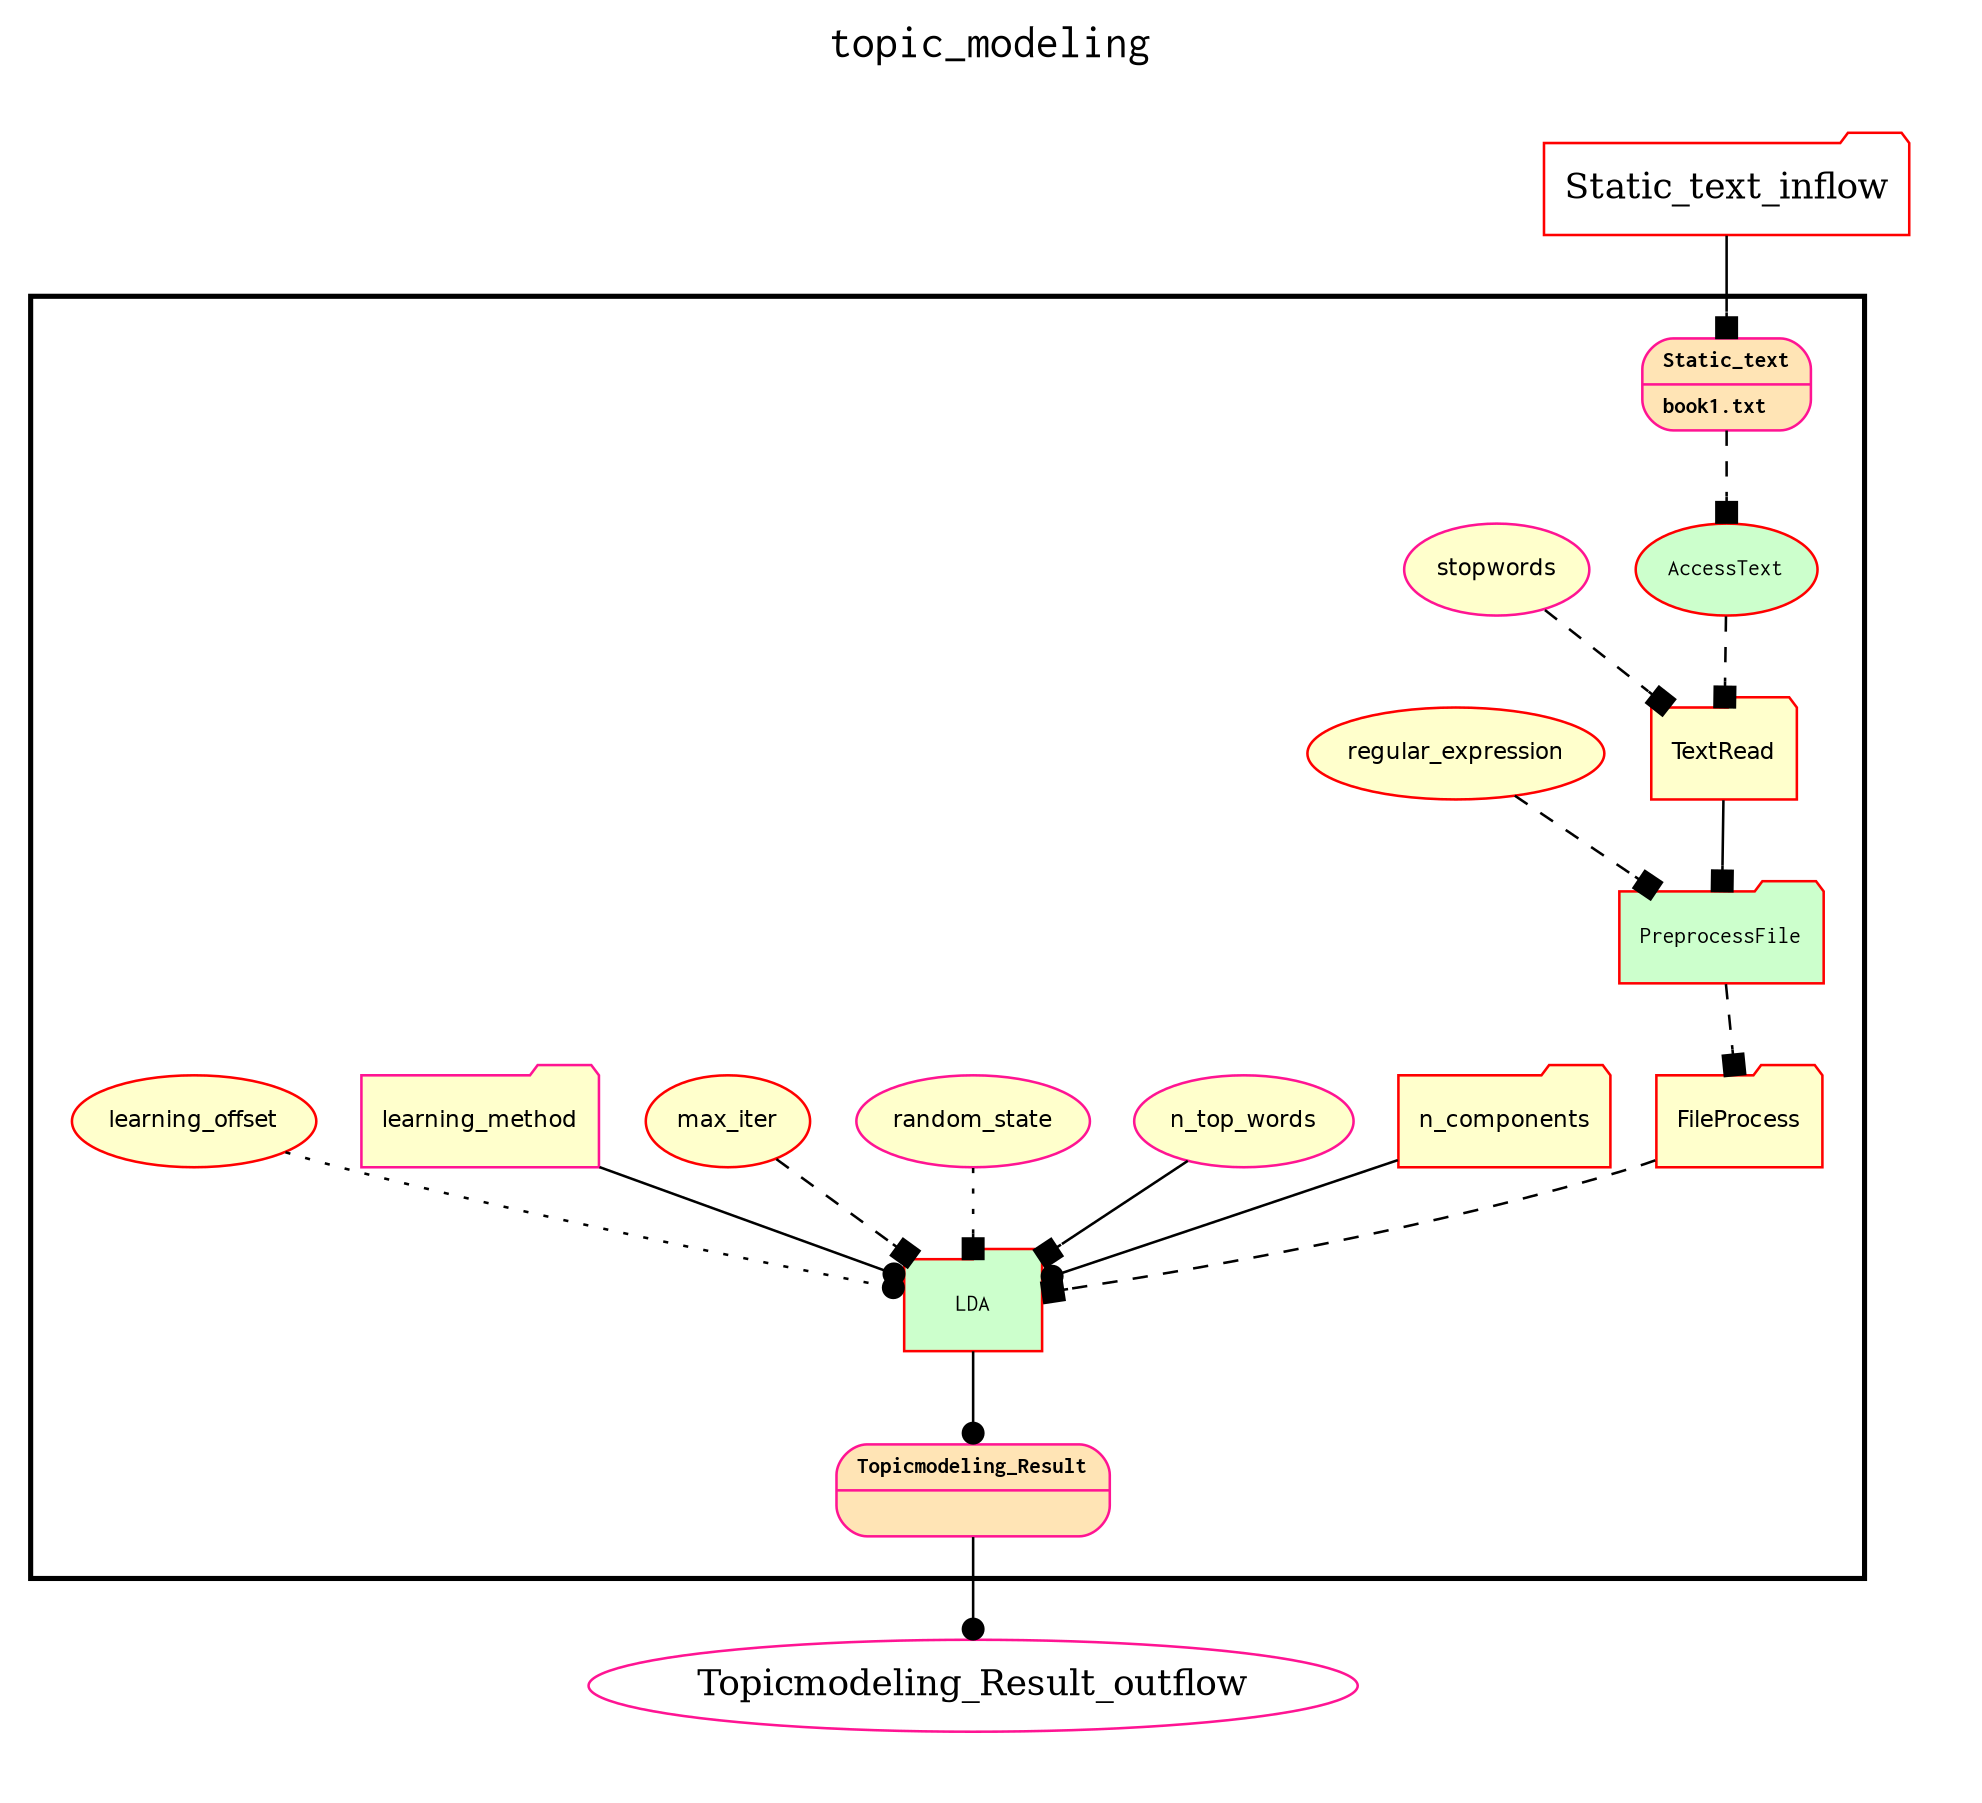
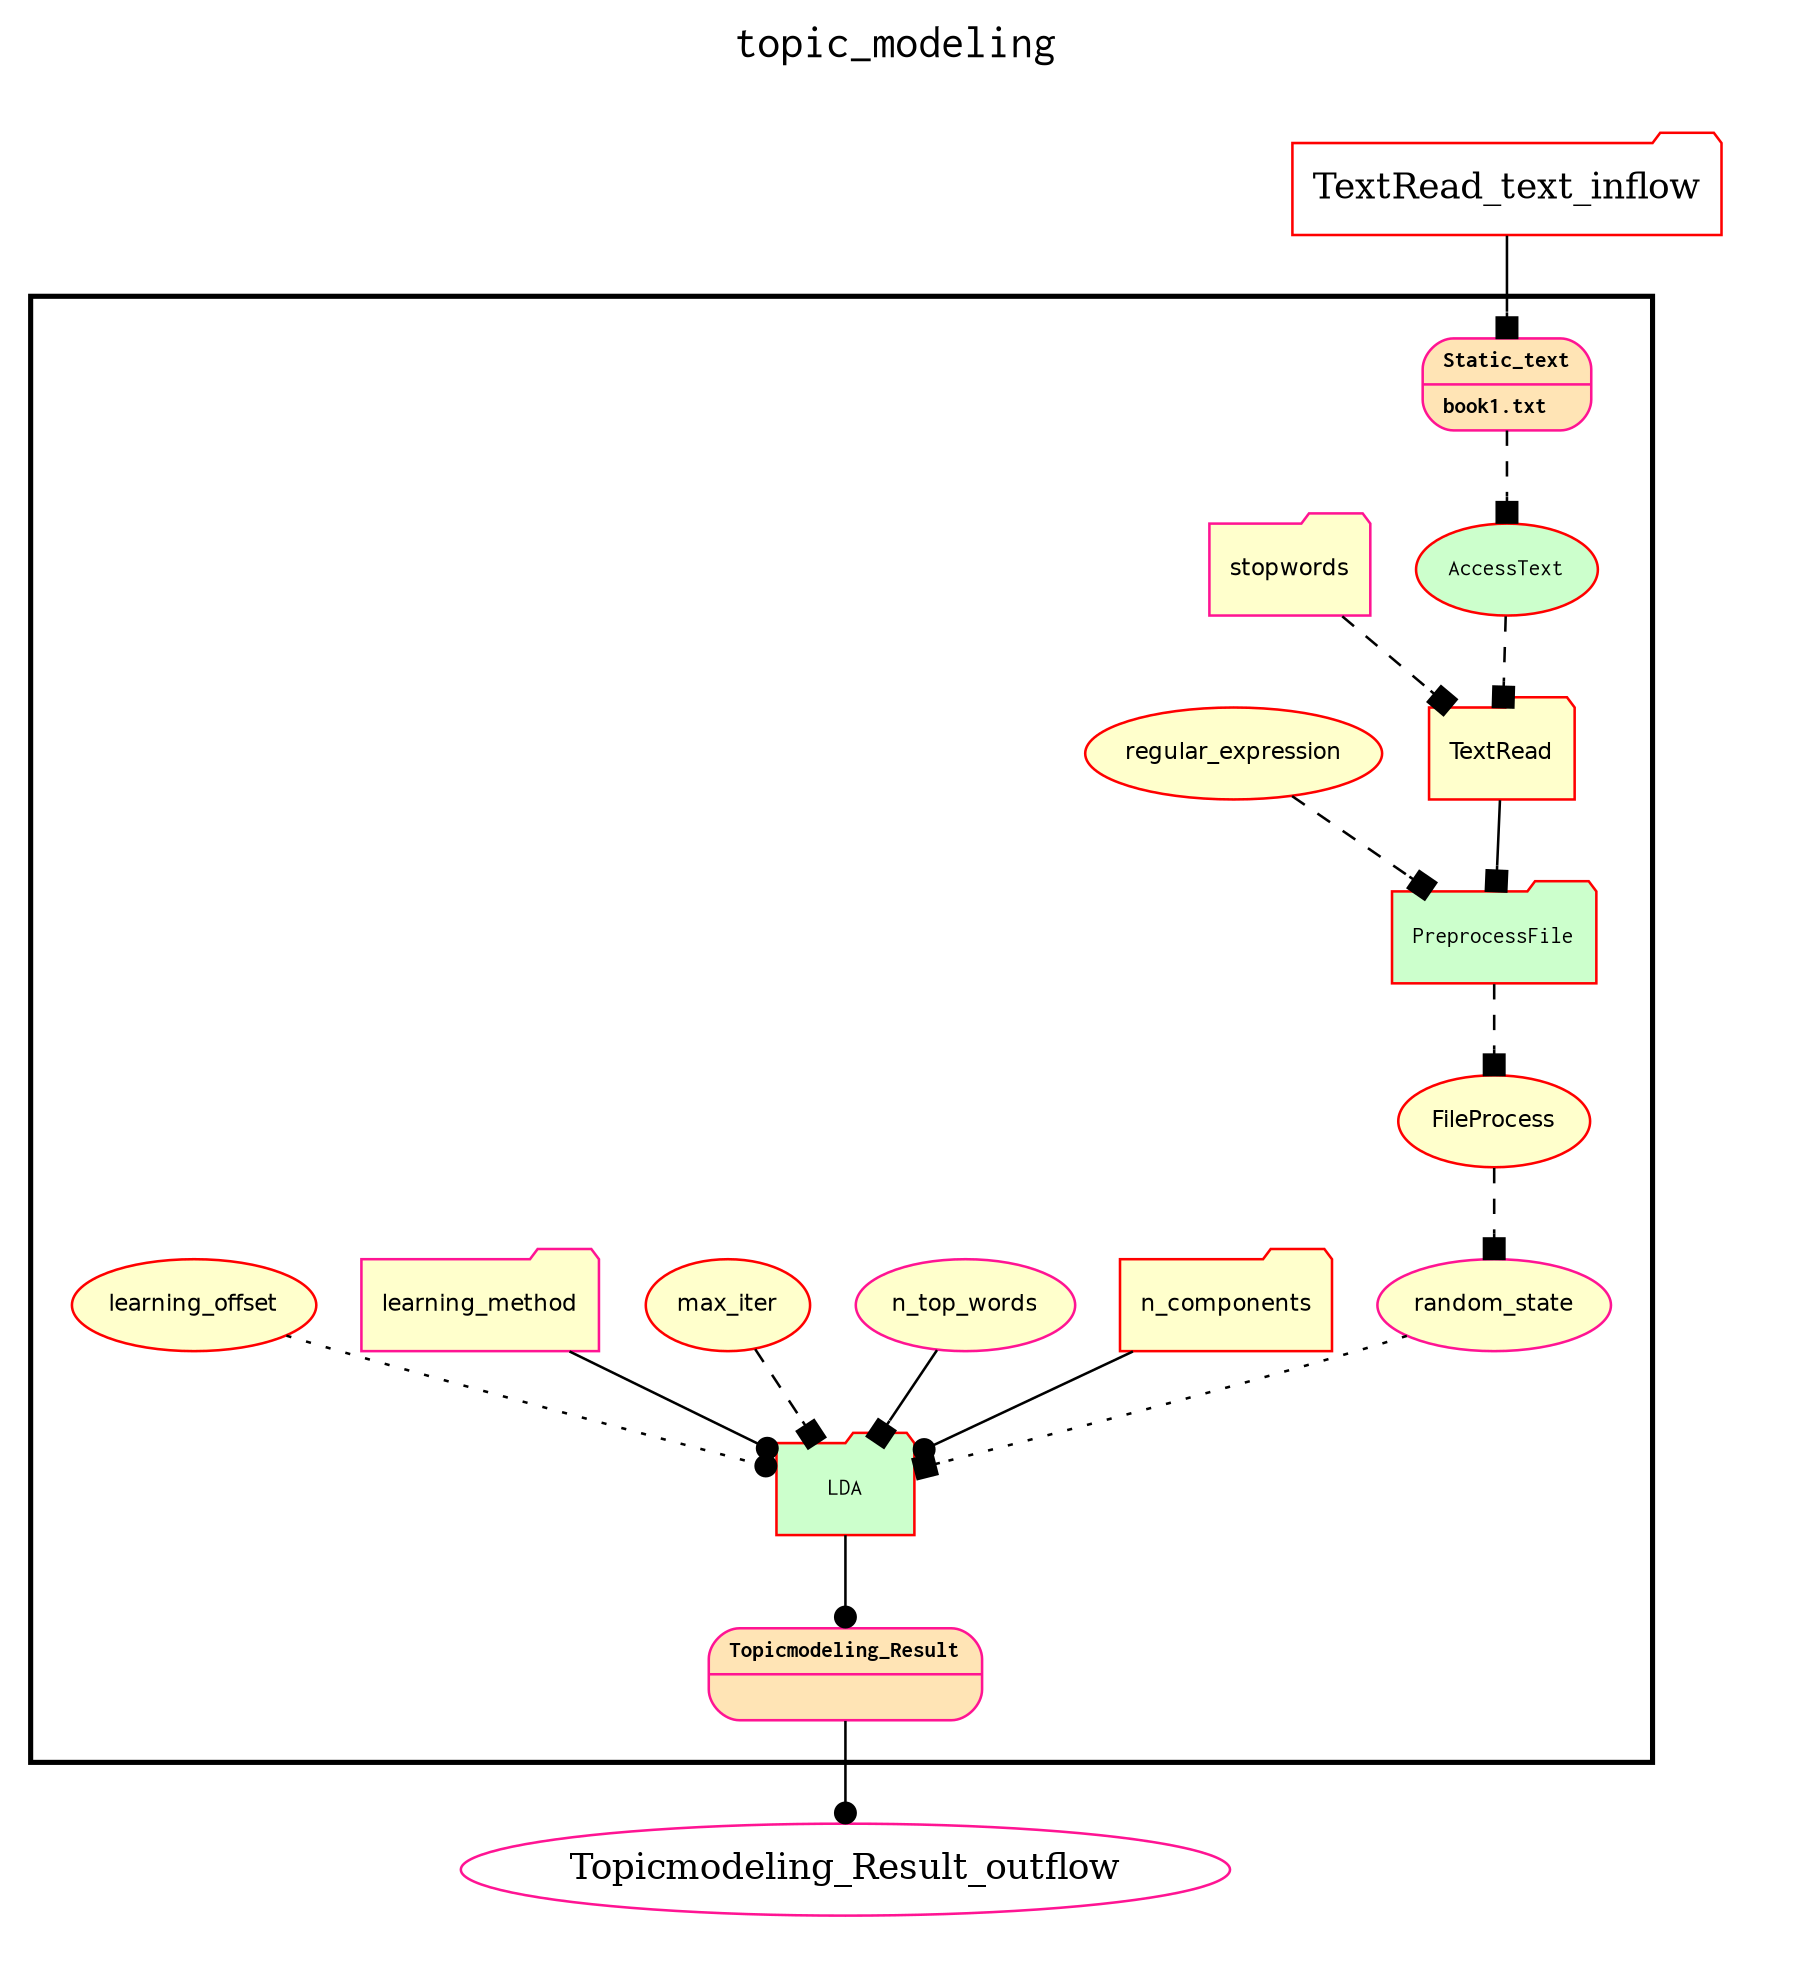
(1727, 189) -> (1507, 189)
(1497, 570) -> (1290, 570)
(1739, 1121) -> (1494, 1121)
(1364, 1235) -> (1494, 1201)
